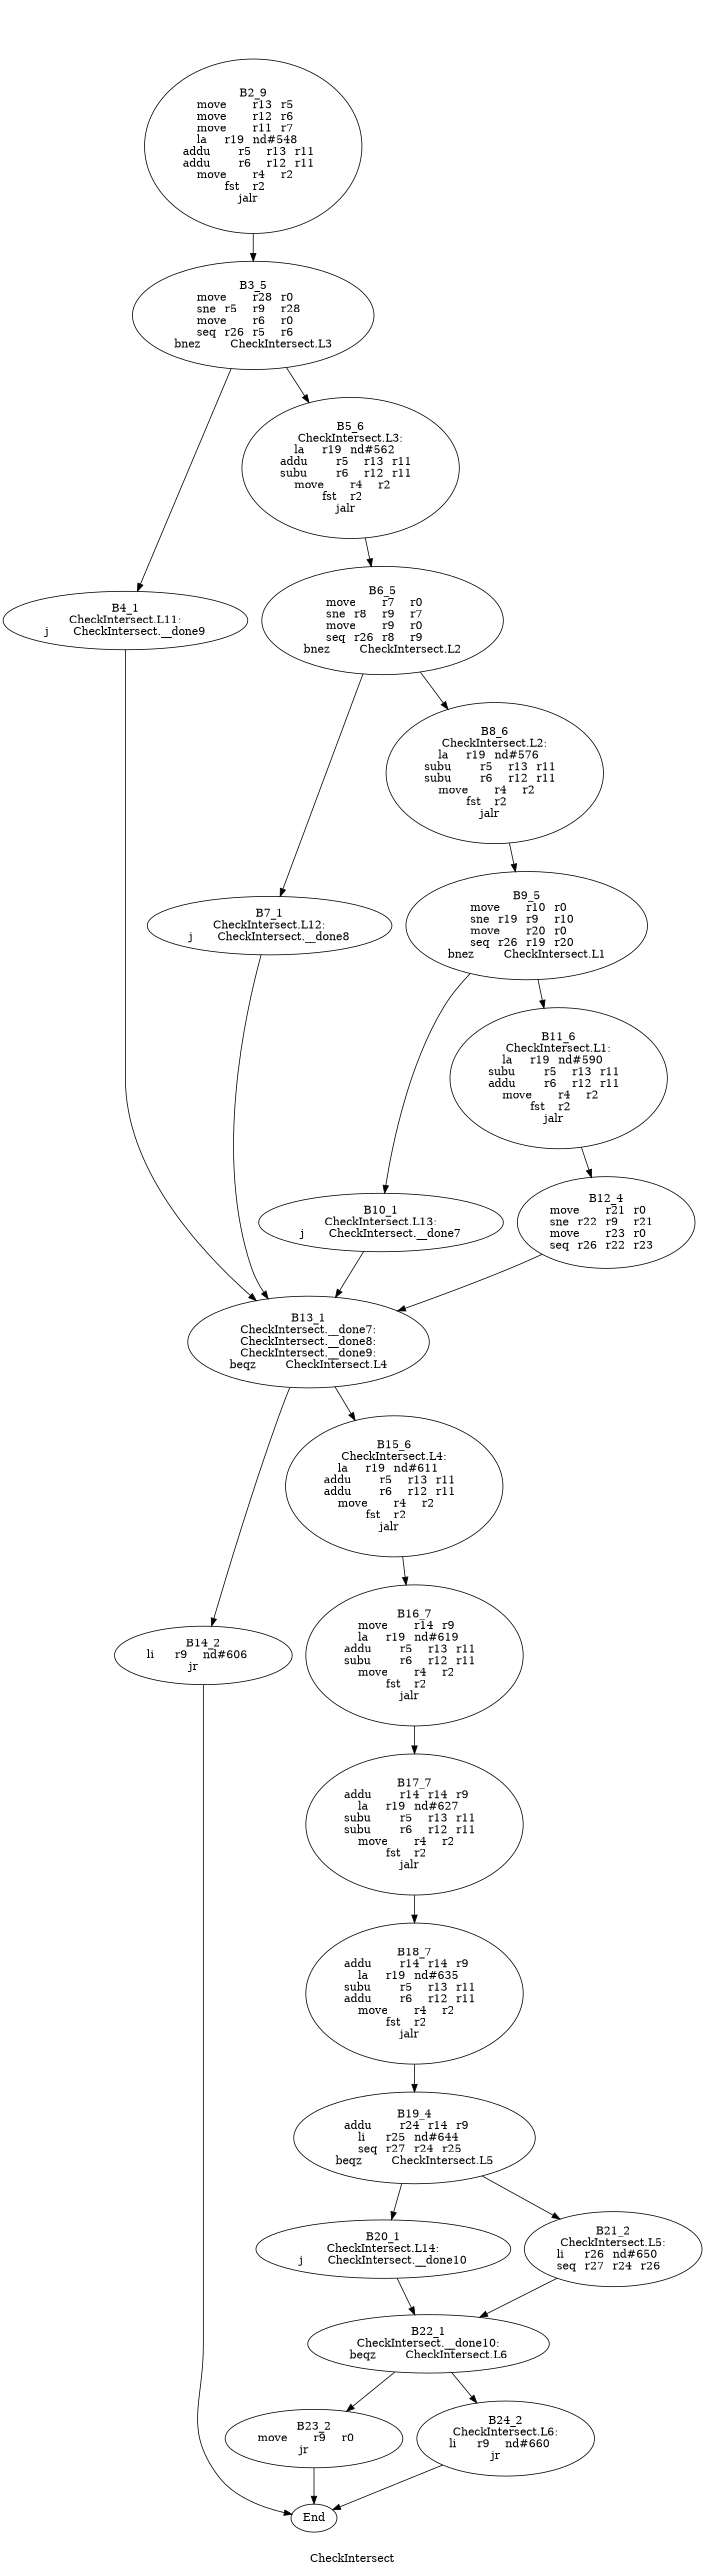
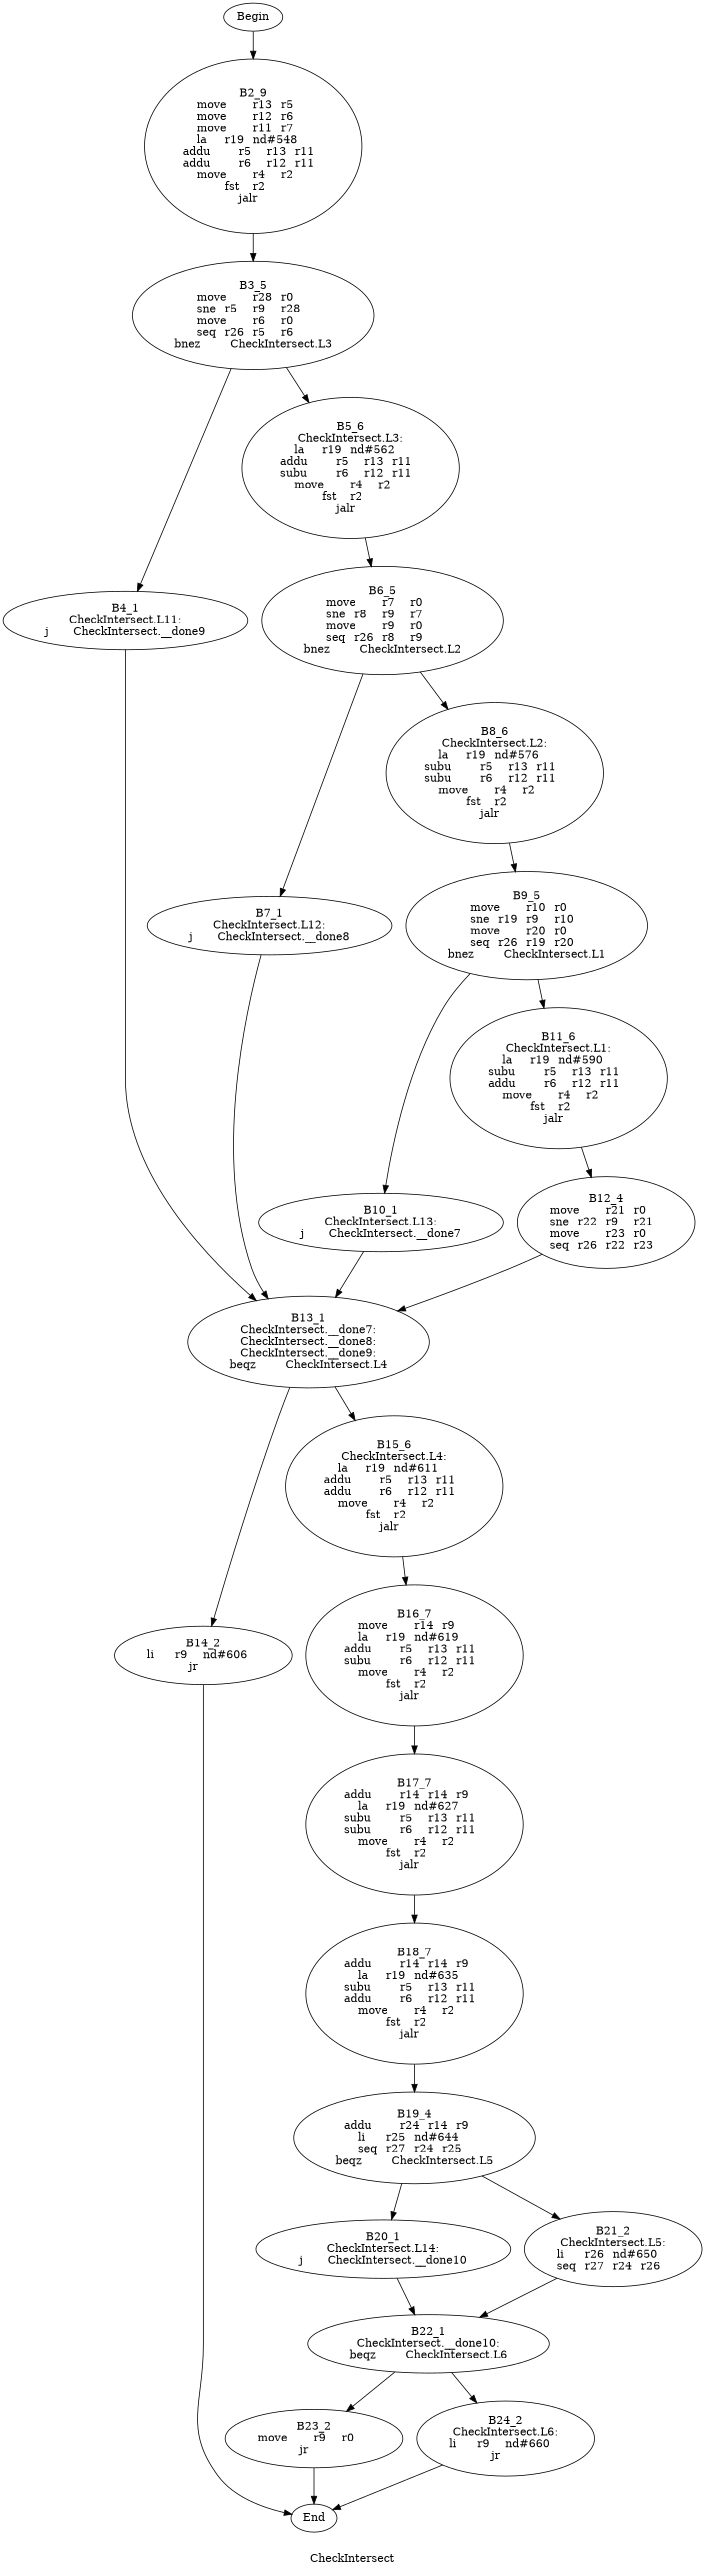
none -> (253, 17)
